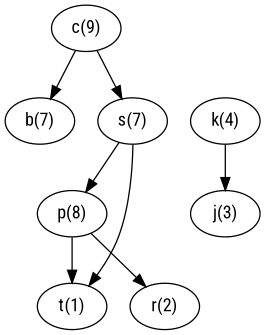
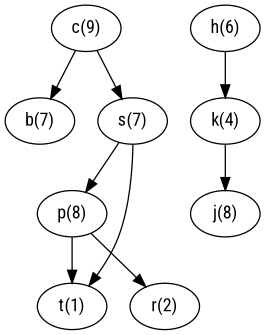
none -> (225, 28)
(225, 214) -> (225, 214)
